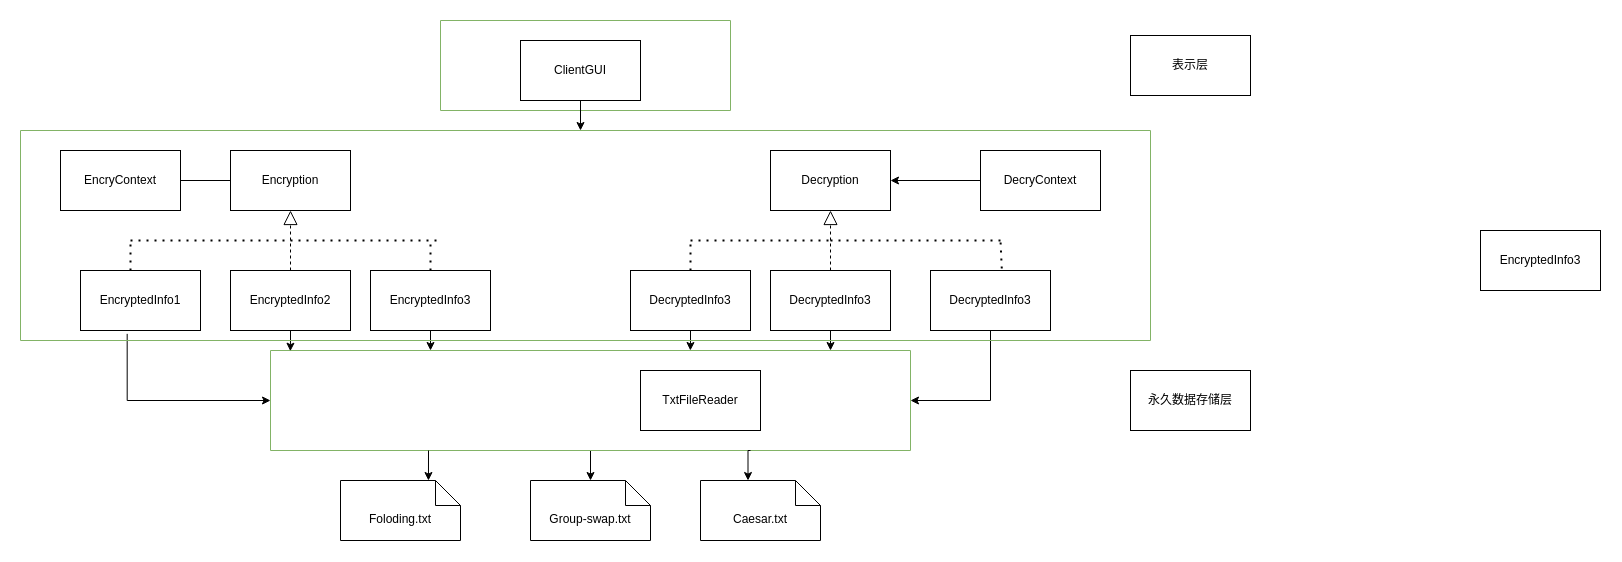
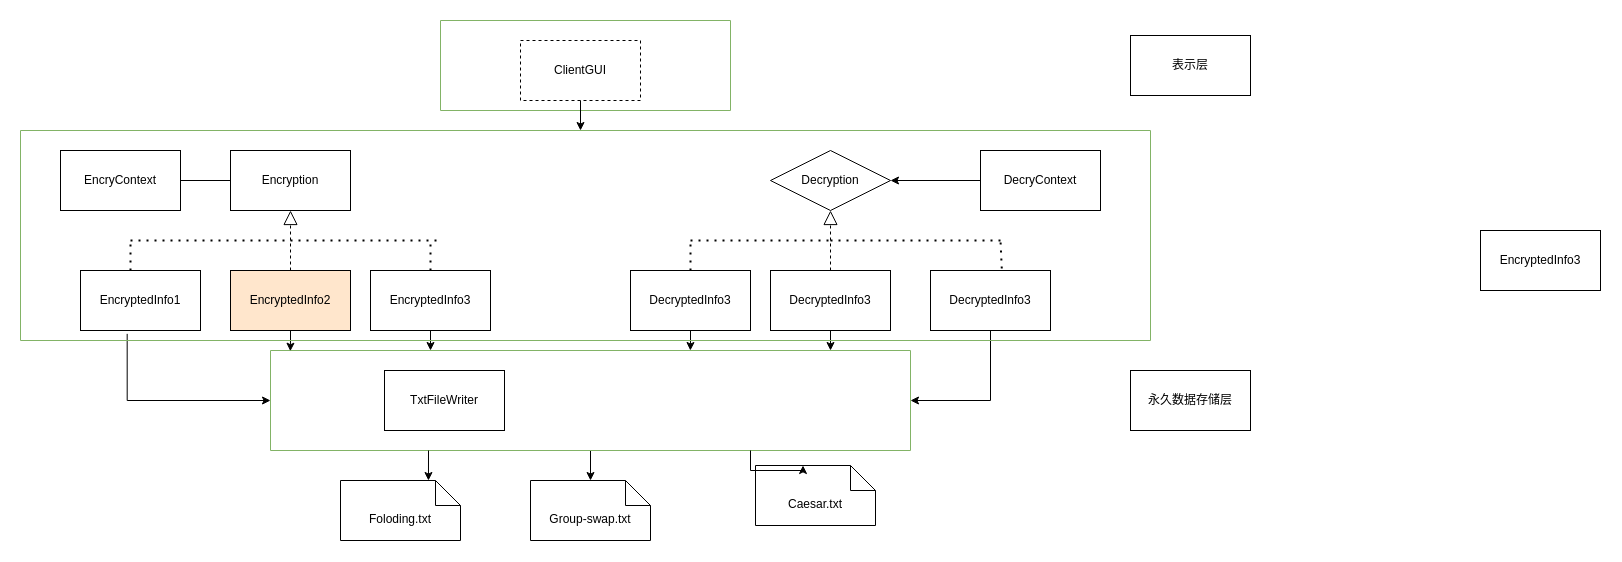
(581, 71) -> (581, 71)
(831, 181) -> (831, 181)
(291, 301) -> (291, 301)
none -> (445, 401)
(701, 401) -> none
(761, 511) -> (816, 496)
